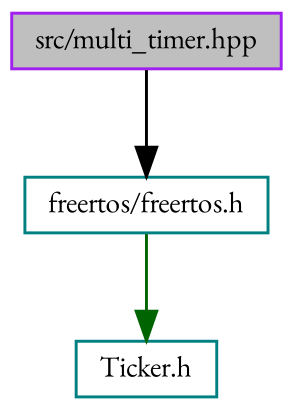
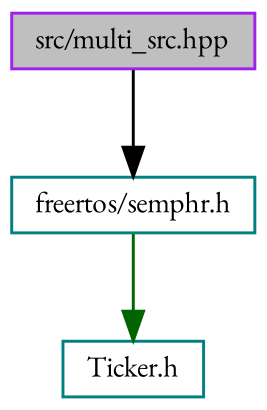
(146, 41) -> (133, 41)
(146, 205) -> (133, 205)
